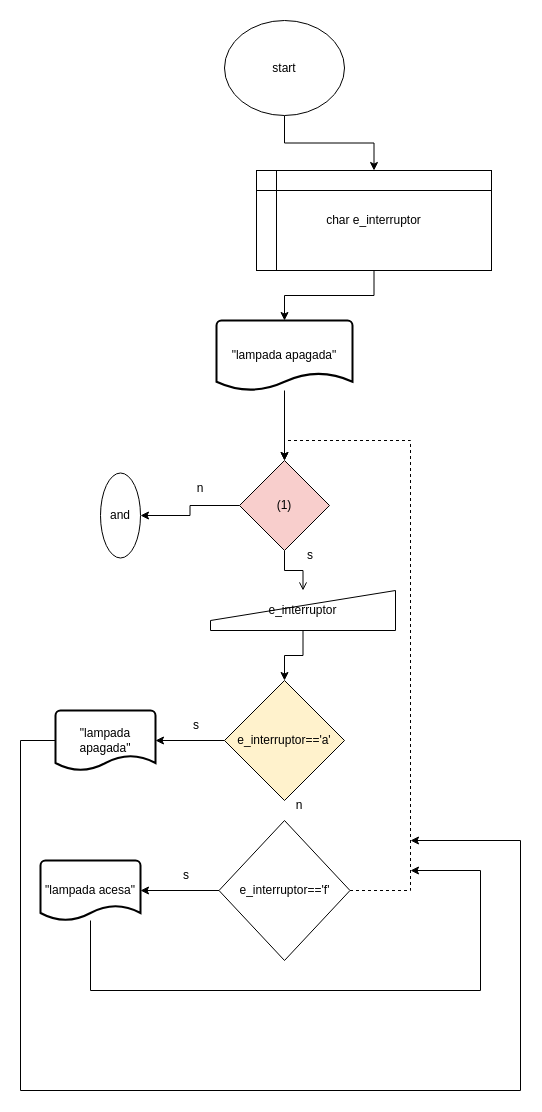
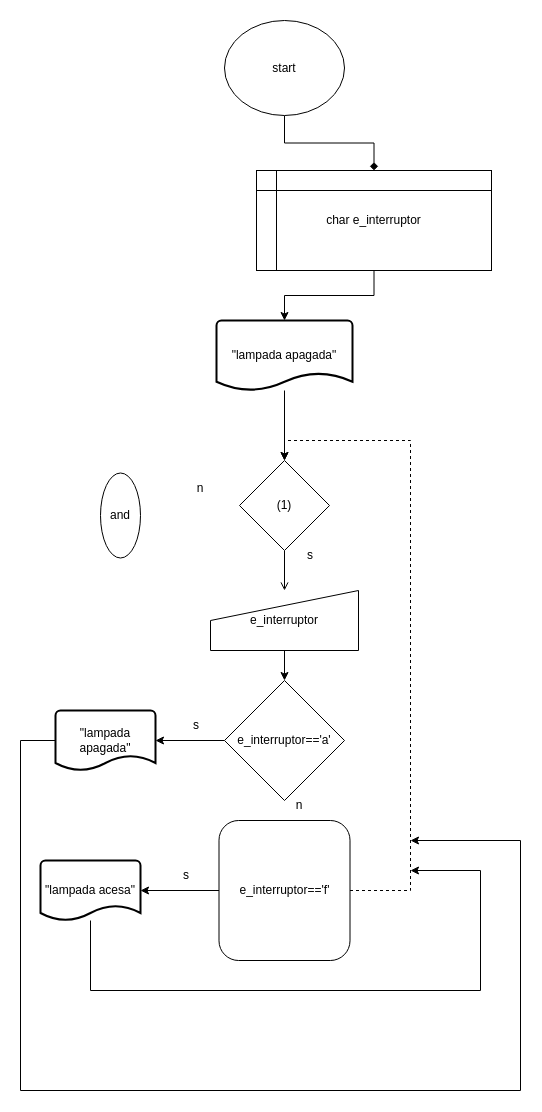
(374, 162) -> (374, 161)
(285, 506) -> (285, 506)
(190, 508) -> none
(303, 611) -> (285, 621)
(285, 741) -> (285, 741)
(285, 891) -> (285, 891)
